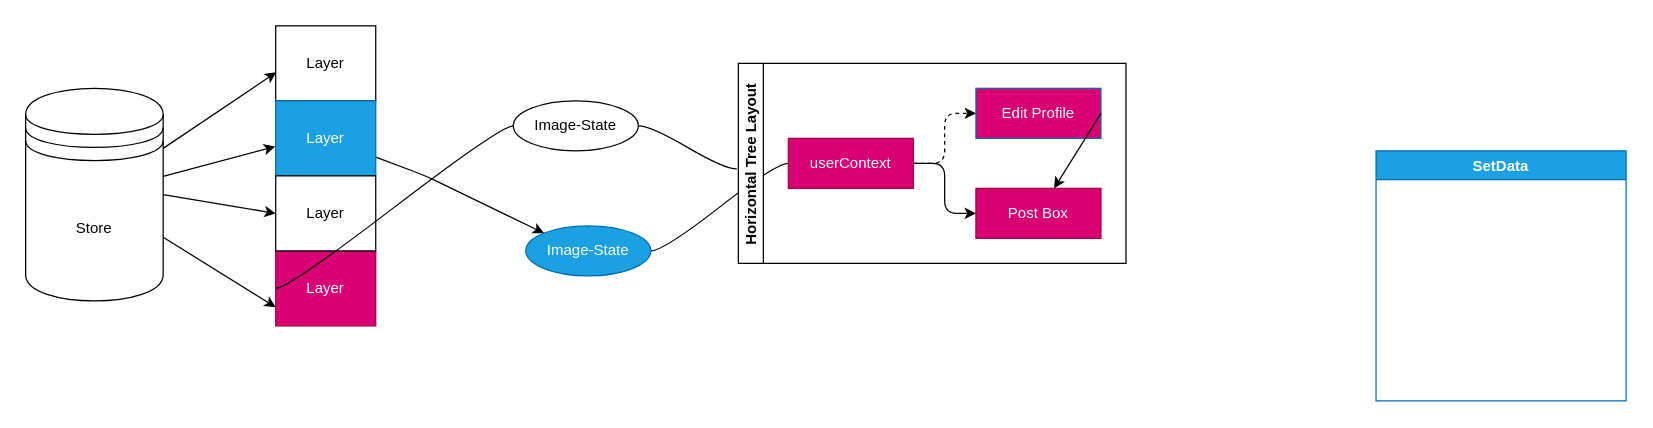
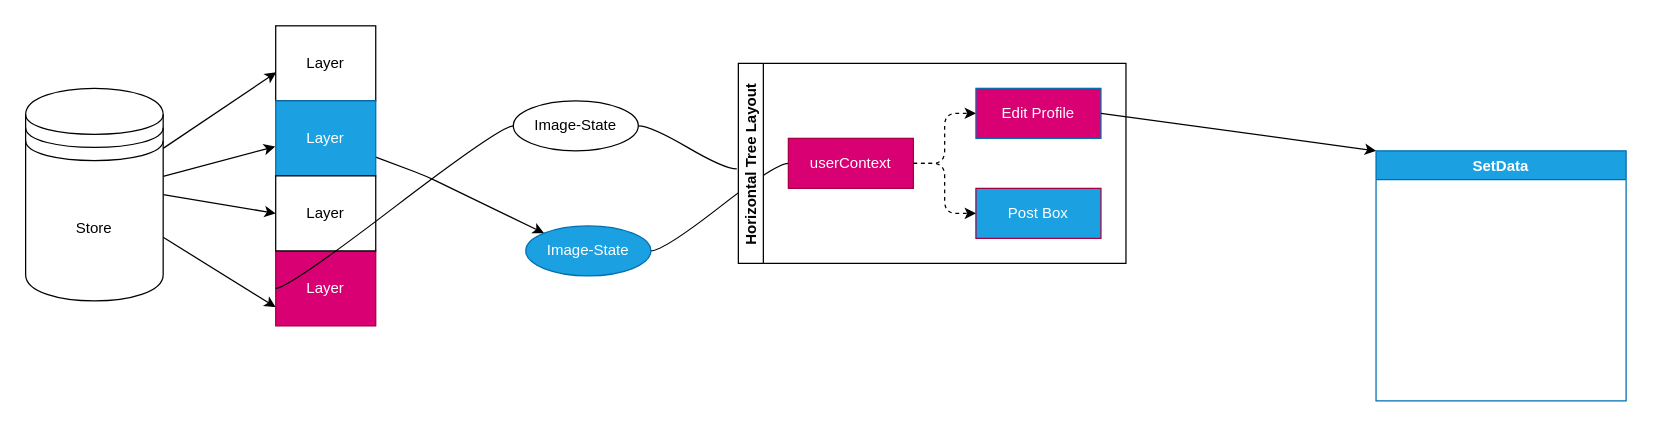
(1079, 147) -> (1234, 131)
(944, 195) -> (944, 195)
(1038, 213) -> (1038, 213)
